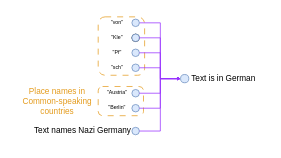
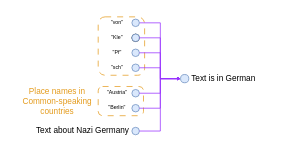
(83, 131) -> (83, 131)
